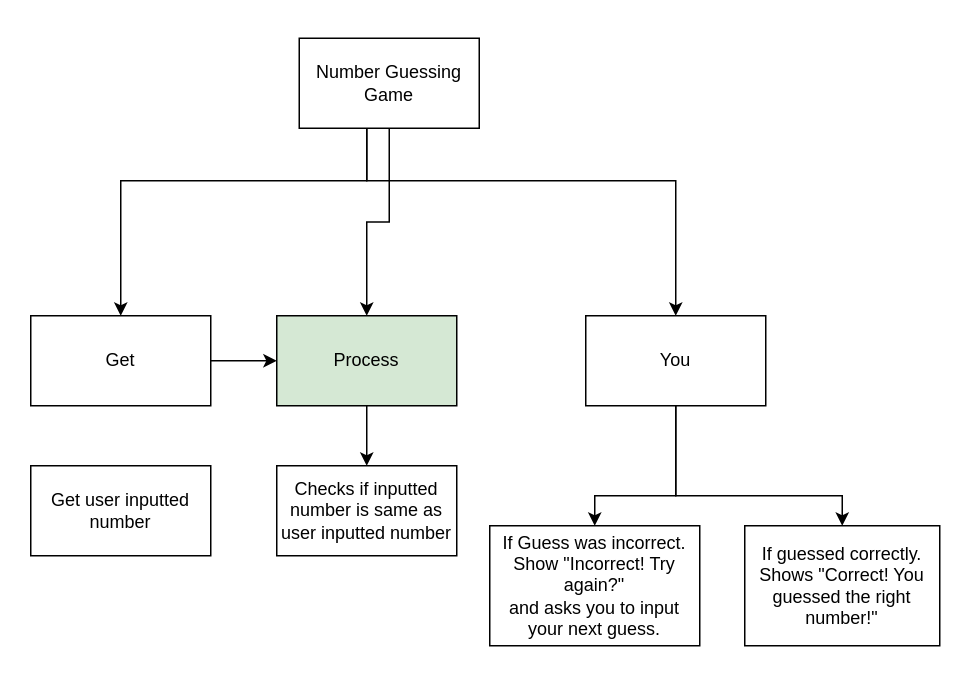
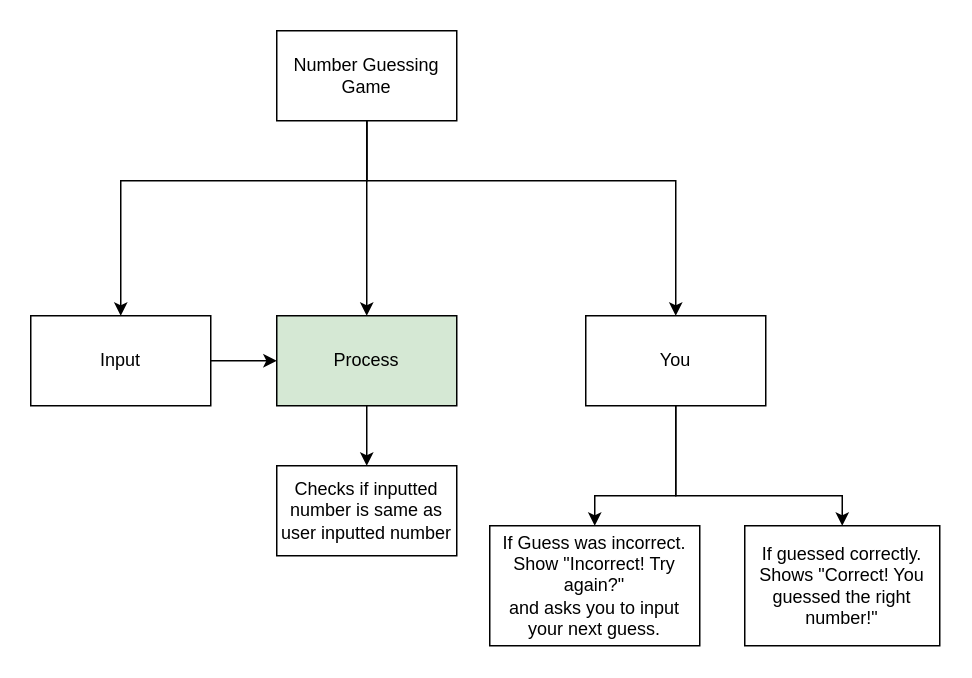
(389, 83) -> (367, 76)
(121, 361) -> (121, 361)
(121, 511) -> none
